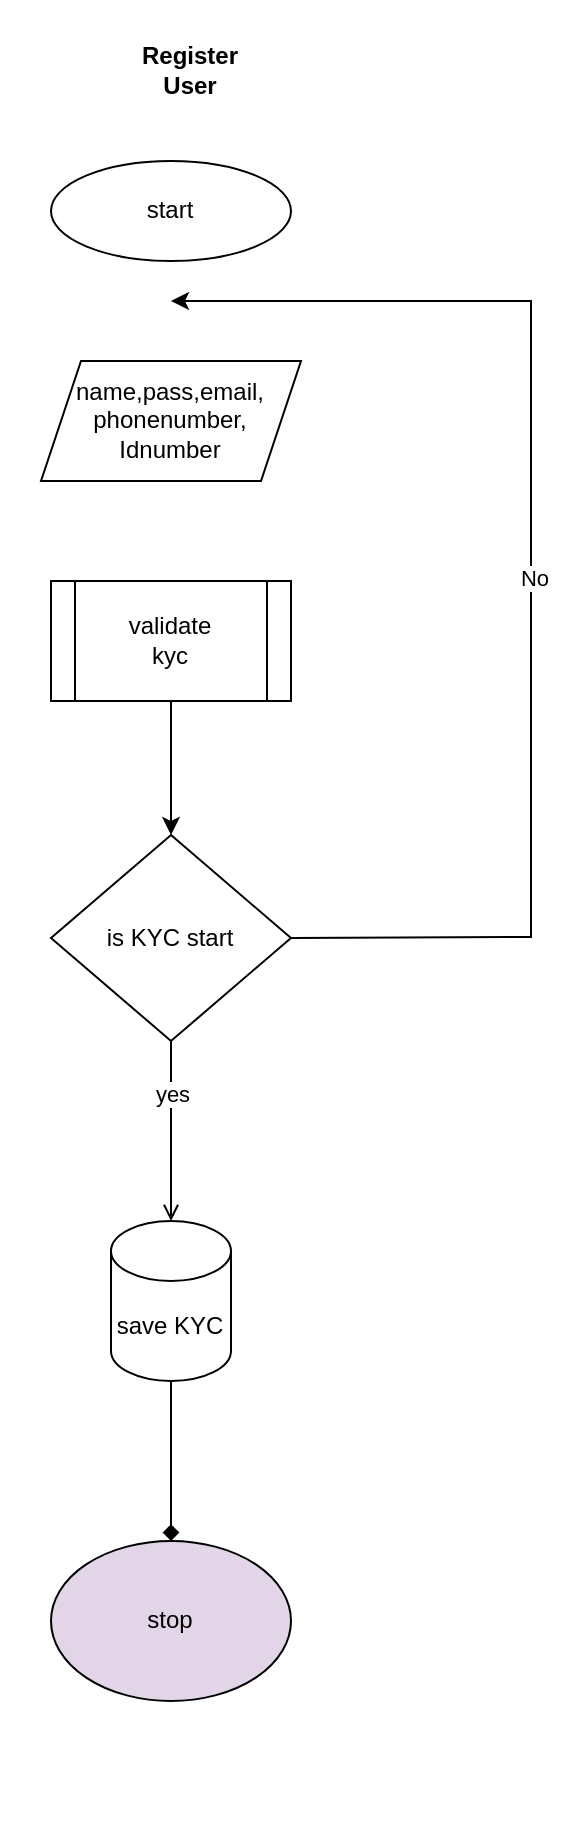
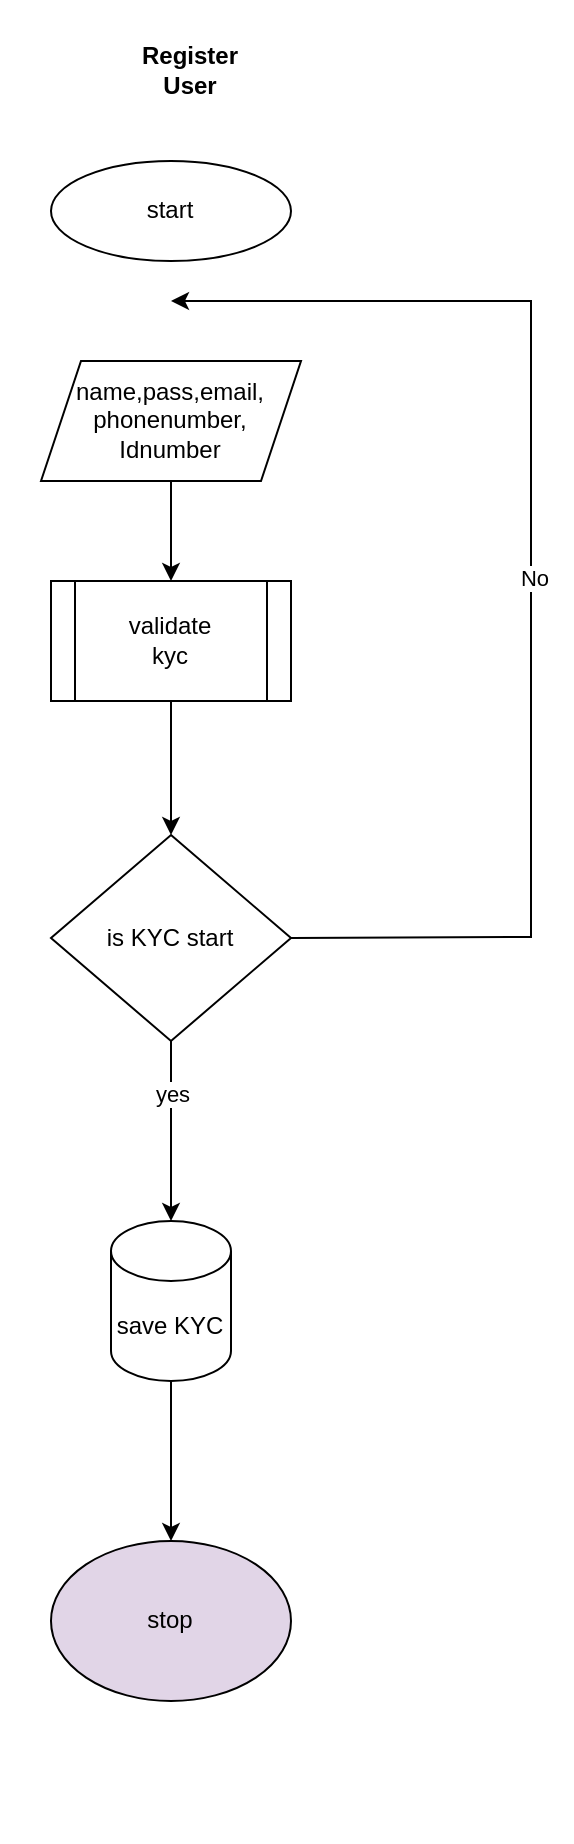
none -> (171, 524)
(171, 1208) -> (171, 1206)
(171, 1525) -> (171, 1526)
